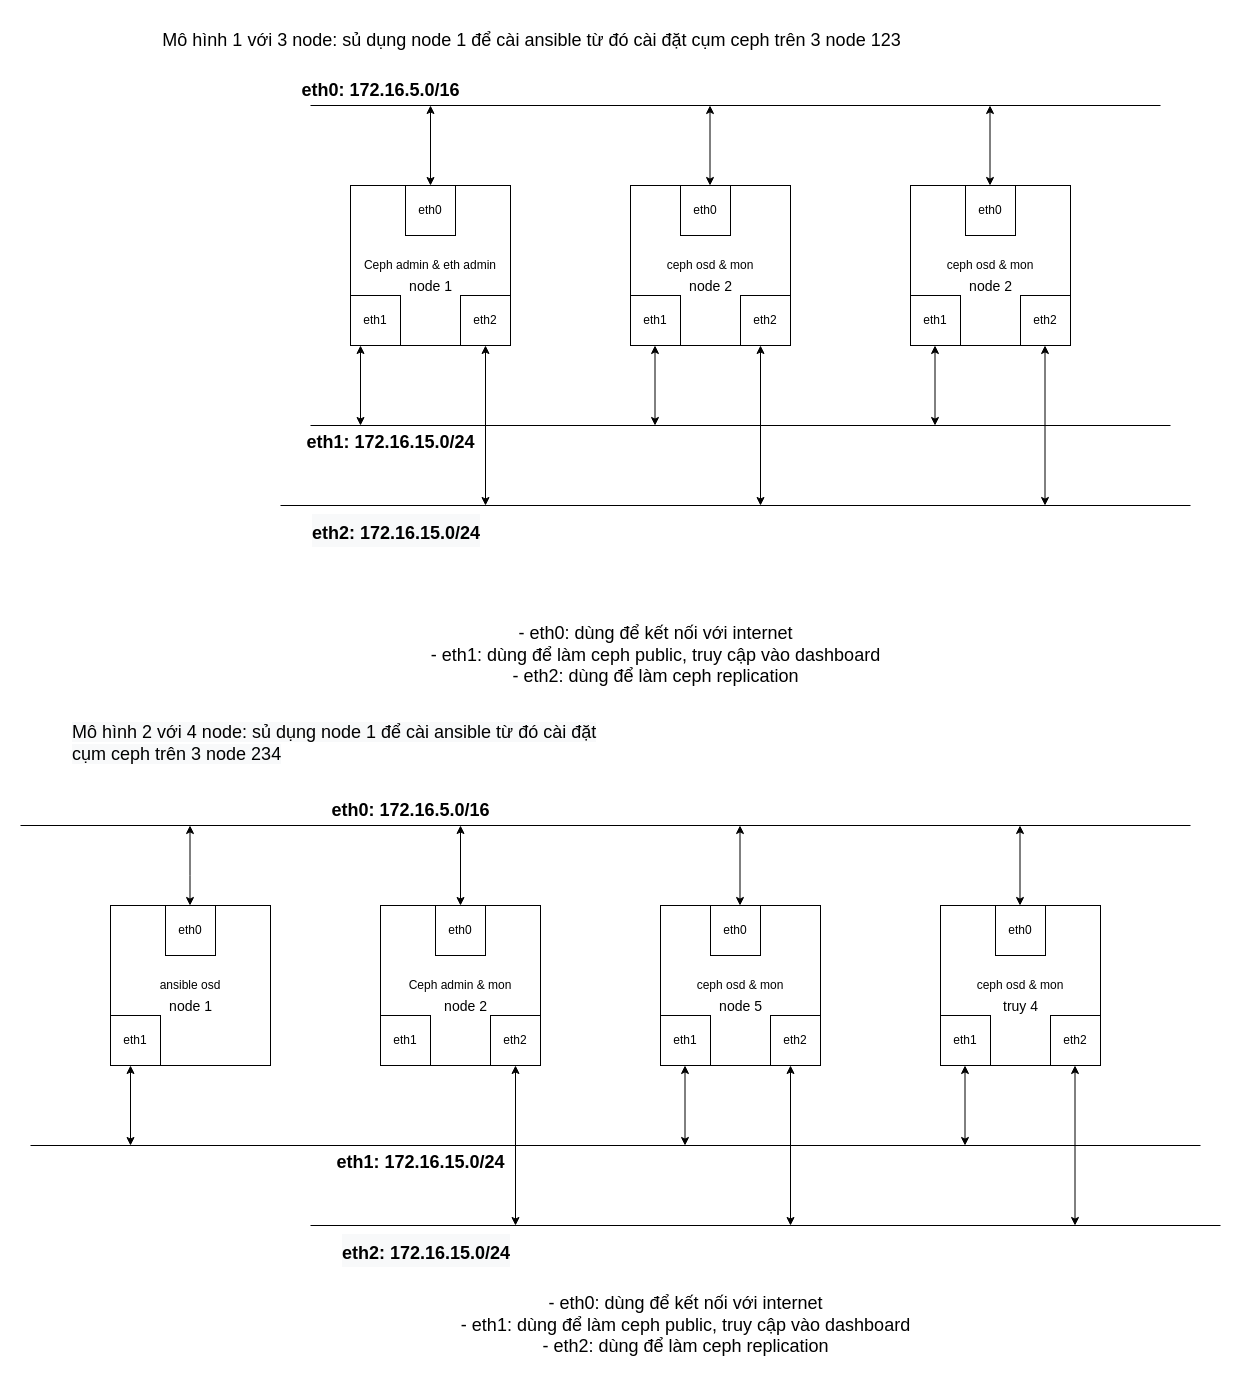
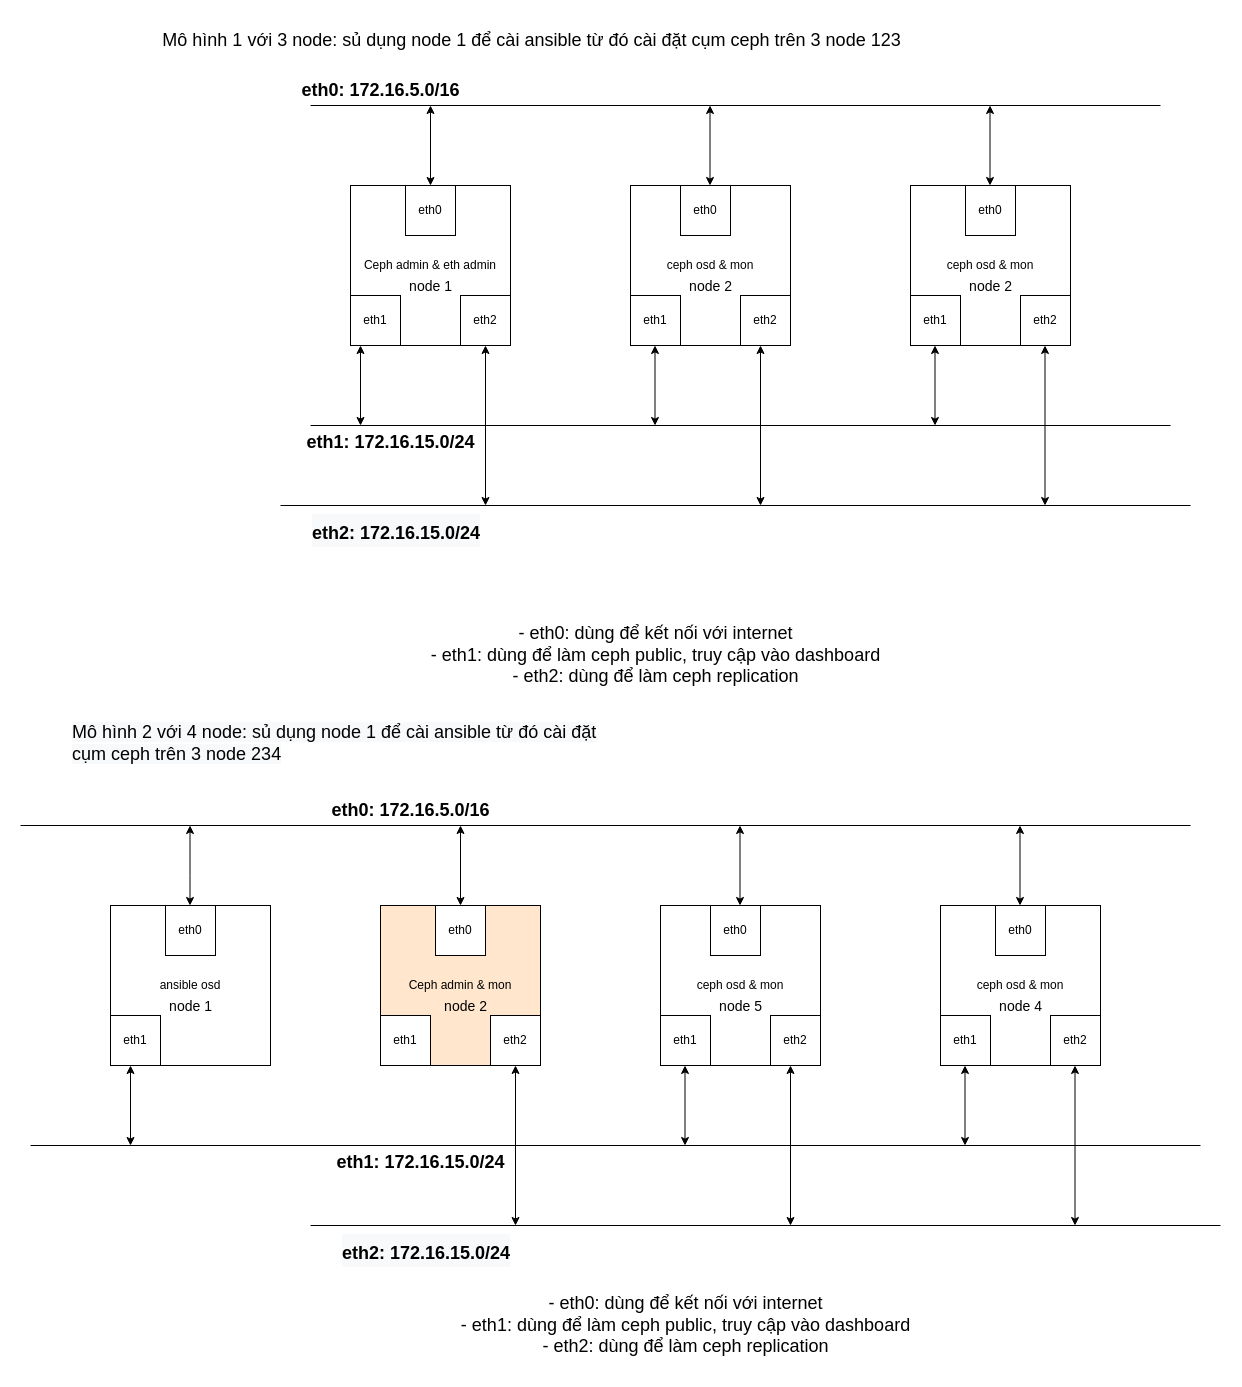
(461, 986) -> (461, 986)
(1021, 1006) -> (1021, 1006)
